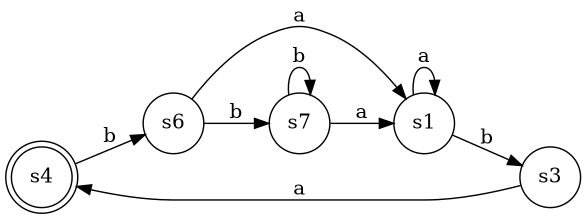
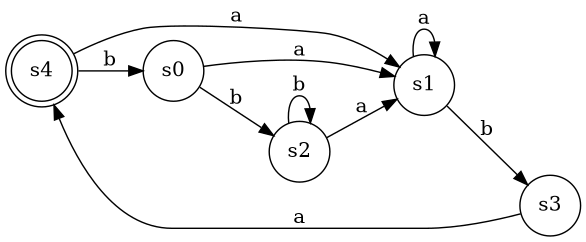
none -> (231, 27)
(173, 123) -> (173, 71)
(300, 123) -> (300, 152)
